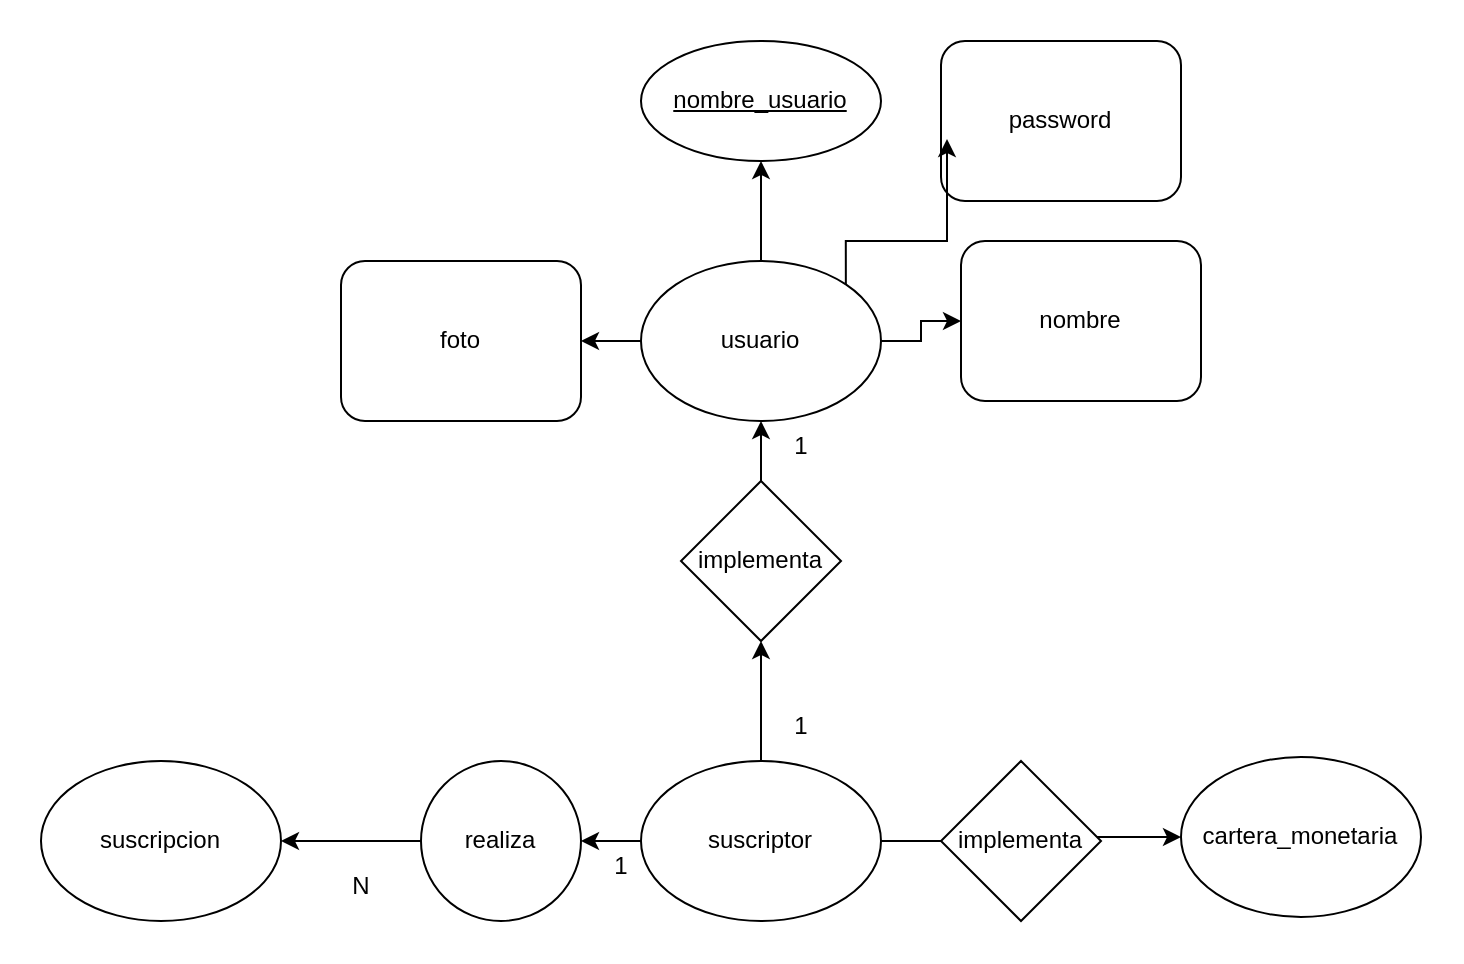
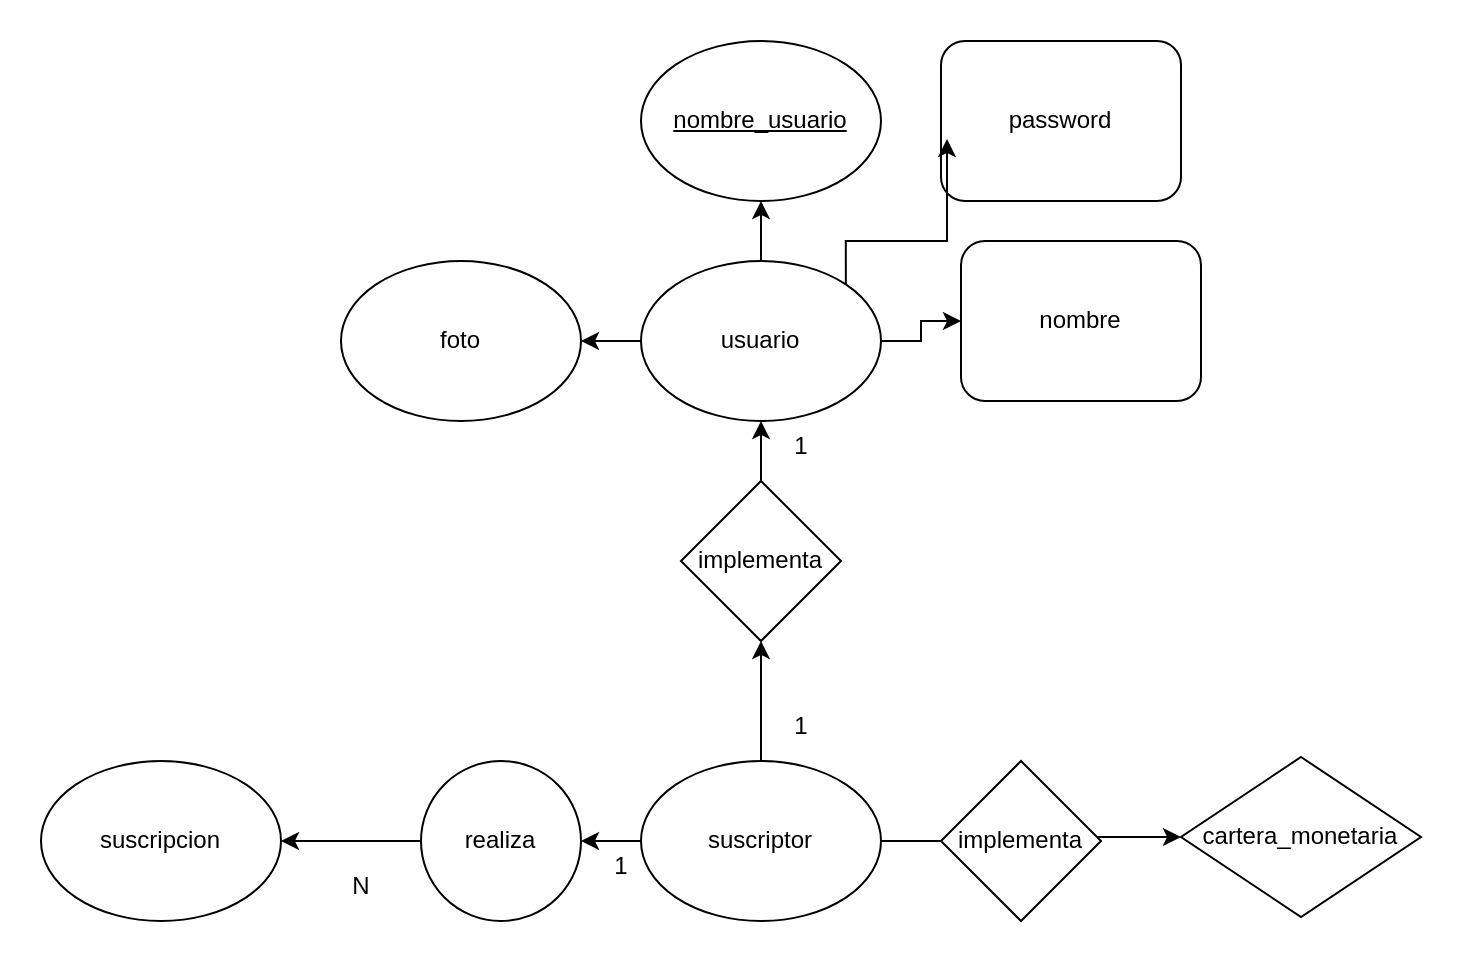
(761, 101) -> (761, 121)
(461, 341) -> (461, 341)
(1301, 837) -> (1301, 837)
